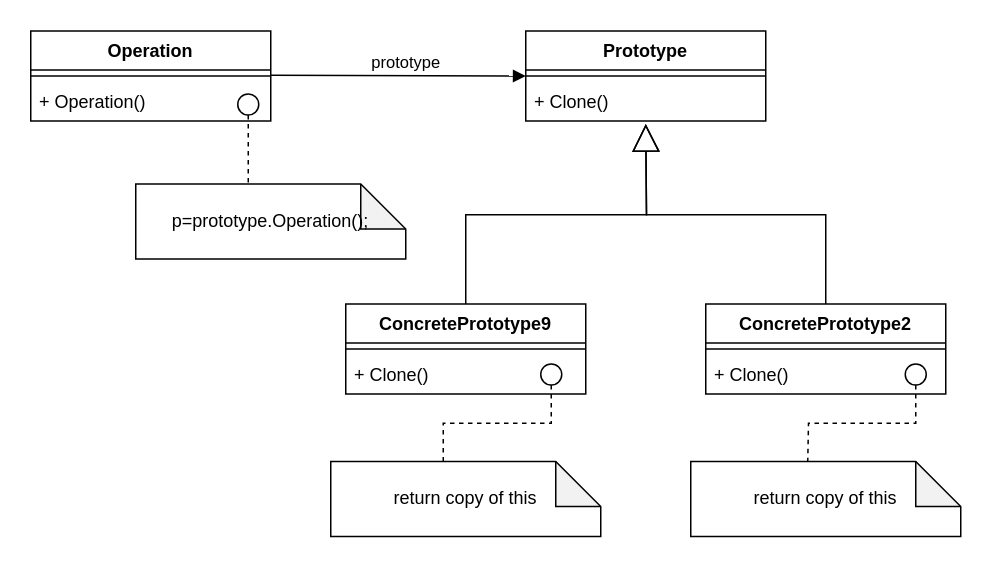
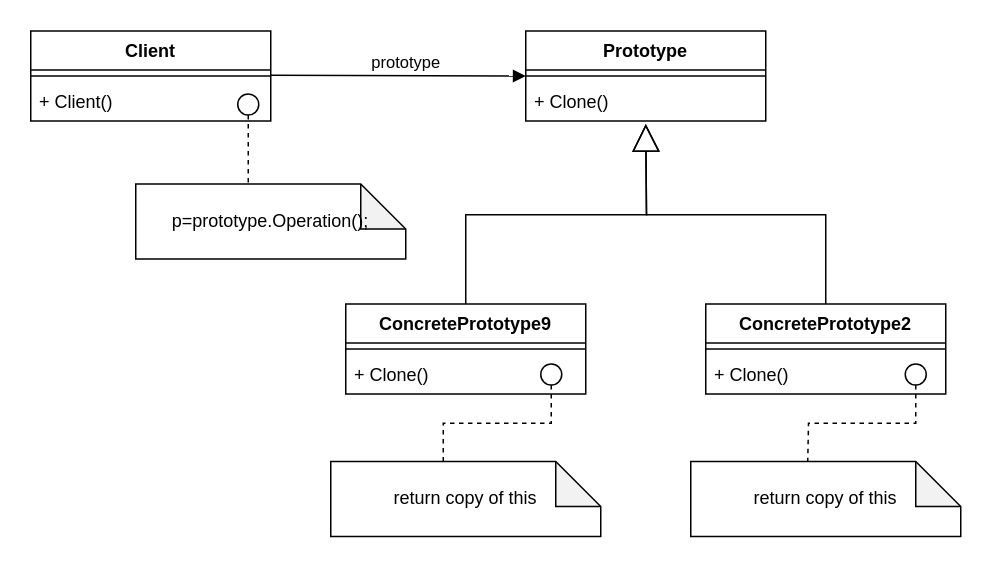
(150, 51) -> (150, 51)
(100, 102) -> (82, 102)
